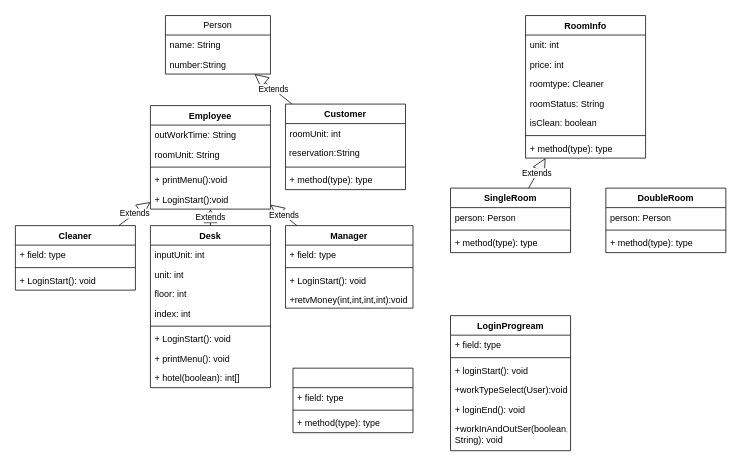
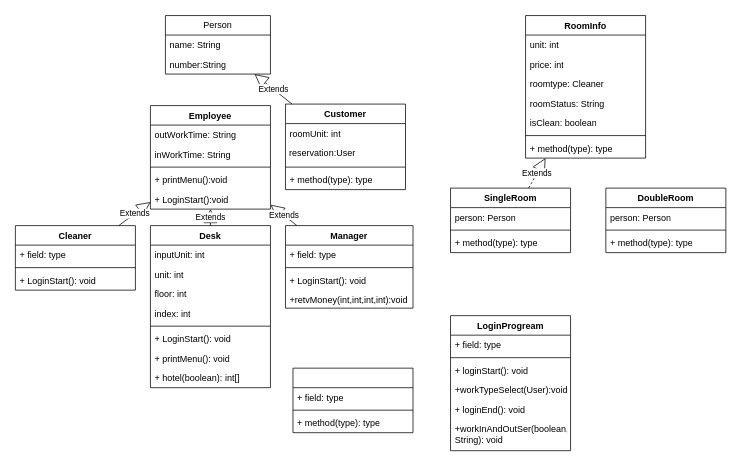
(329, 154) -> (325, 154)
(191, 155) -> (194, 155)
(531, 183) -> (531, 183)
